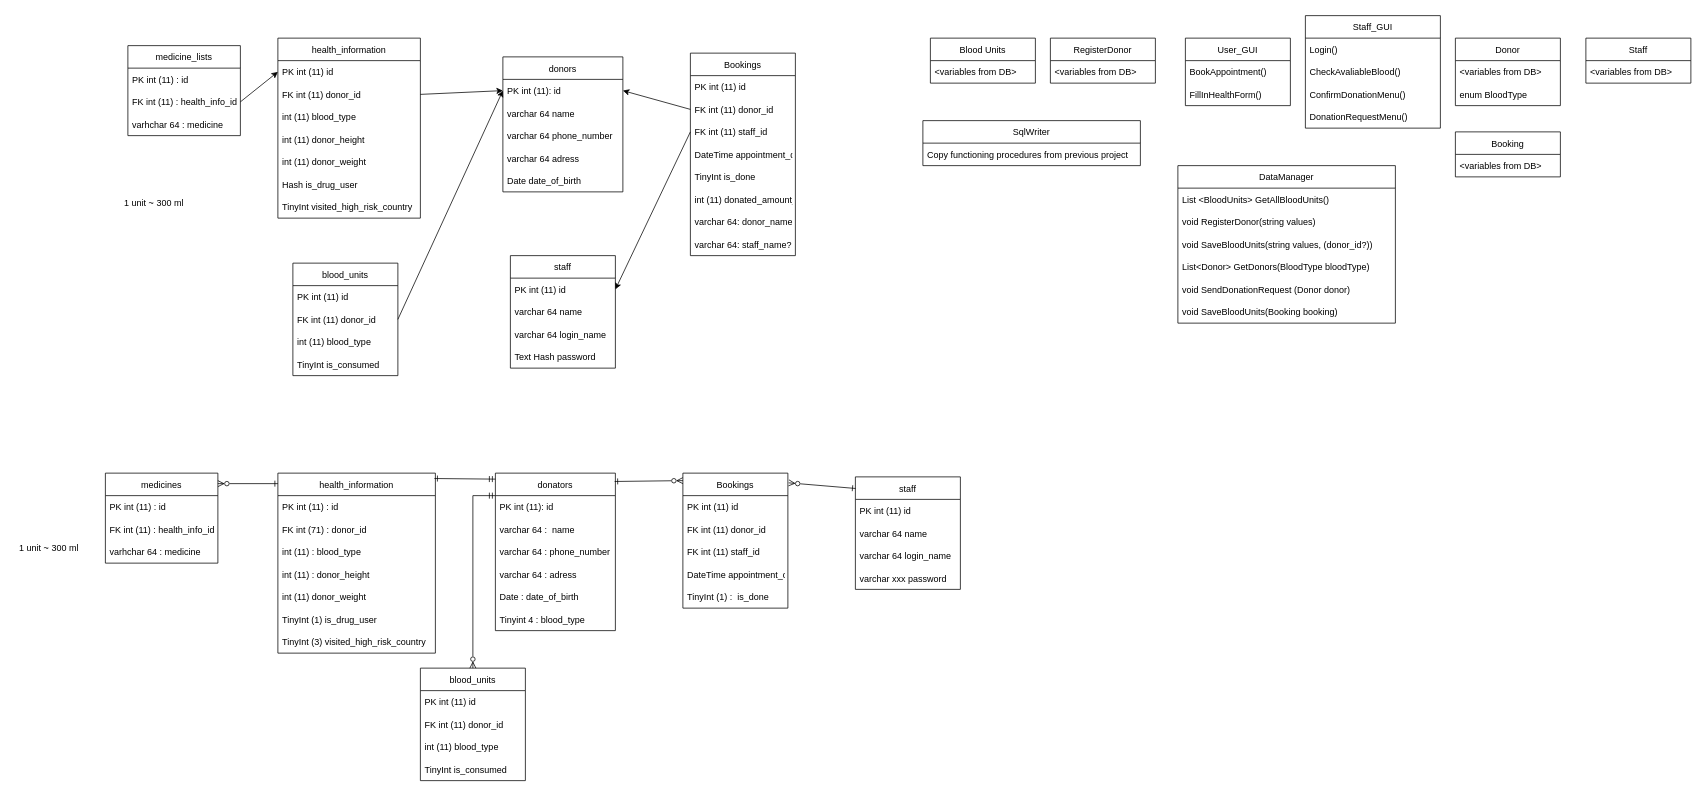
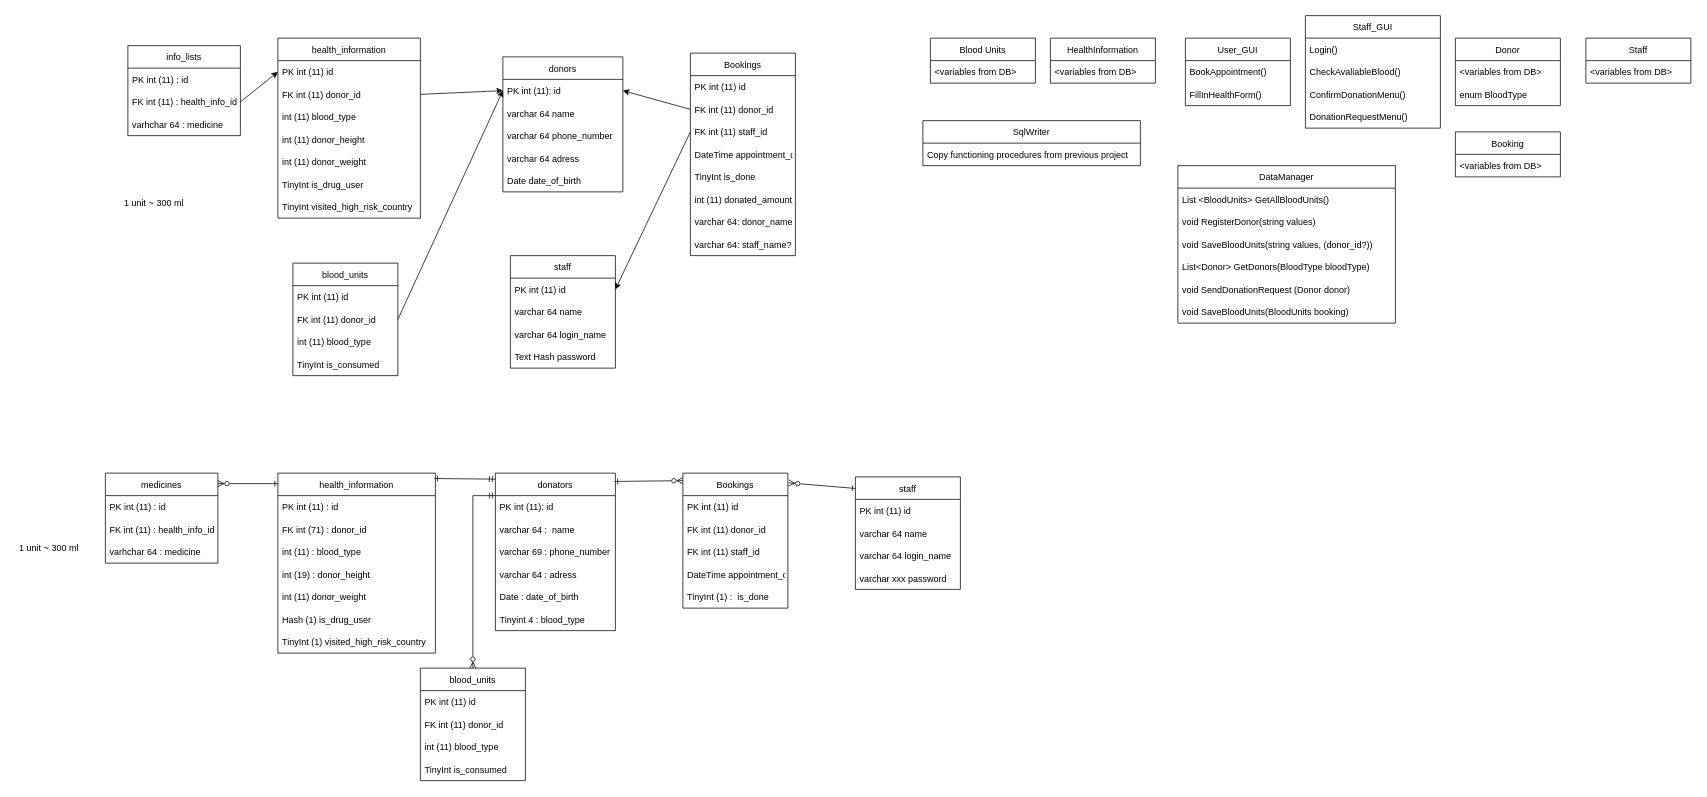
(1103, 50) -> (1103, 50)
(184, 57) -> (184, 57)
(323, 185) -> (329, 185)
(1265, 312) -> (1271, 312)
(558, 552) -> (558, 552)
(333, 575) -> (333, 575)
(338, 620) -> (331, 620)
(367, 642) -> (367, 642)
